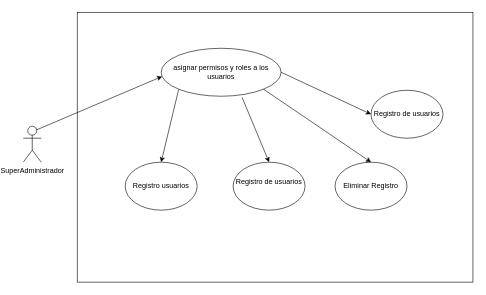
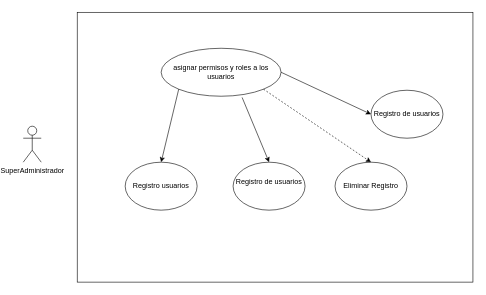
(98, 104) -> none
(316, 125) -> (316, 125)
